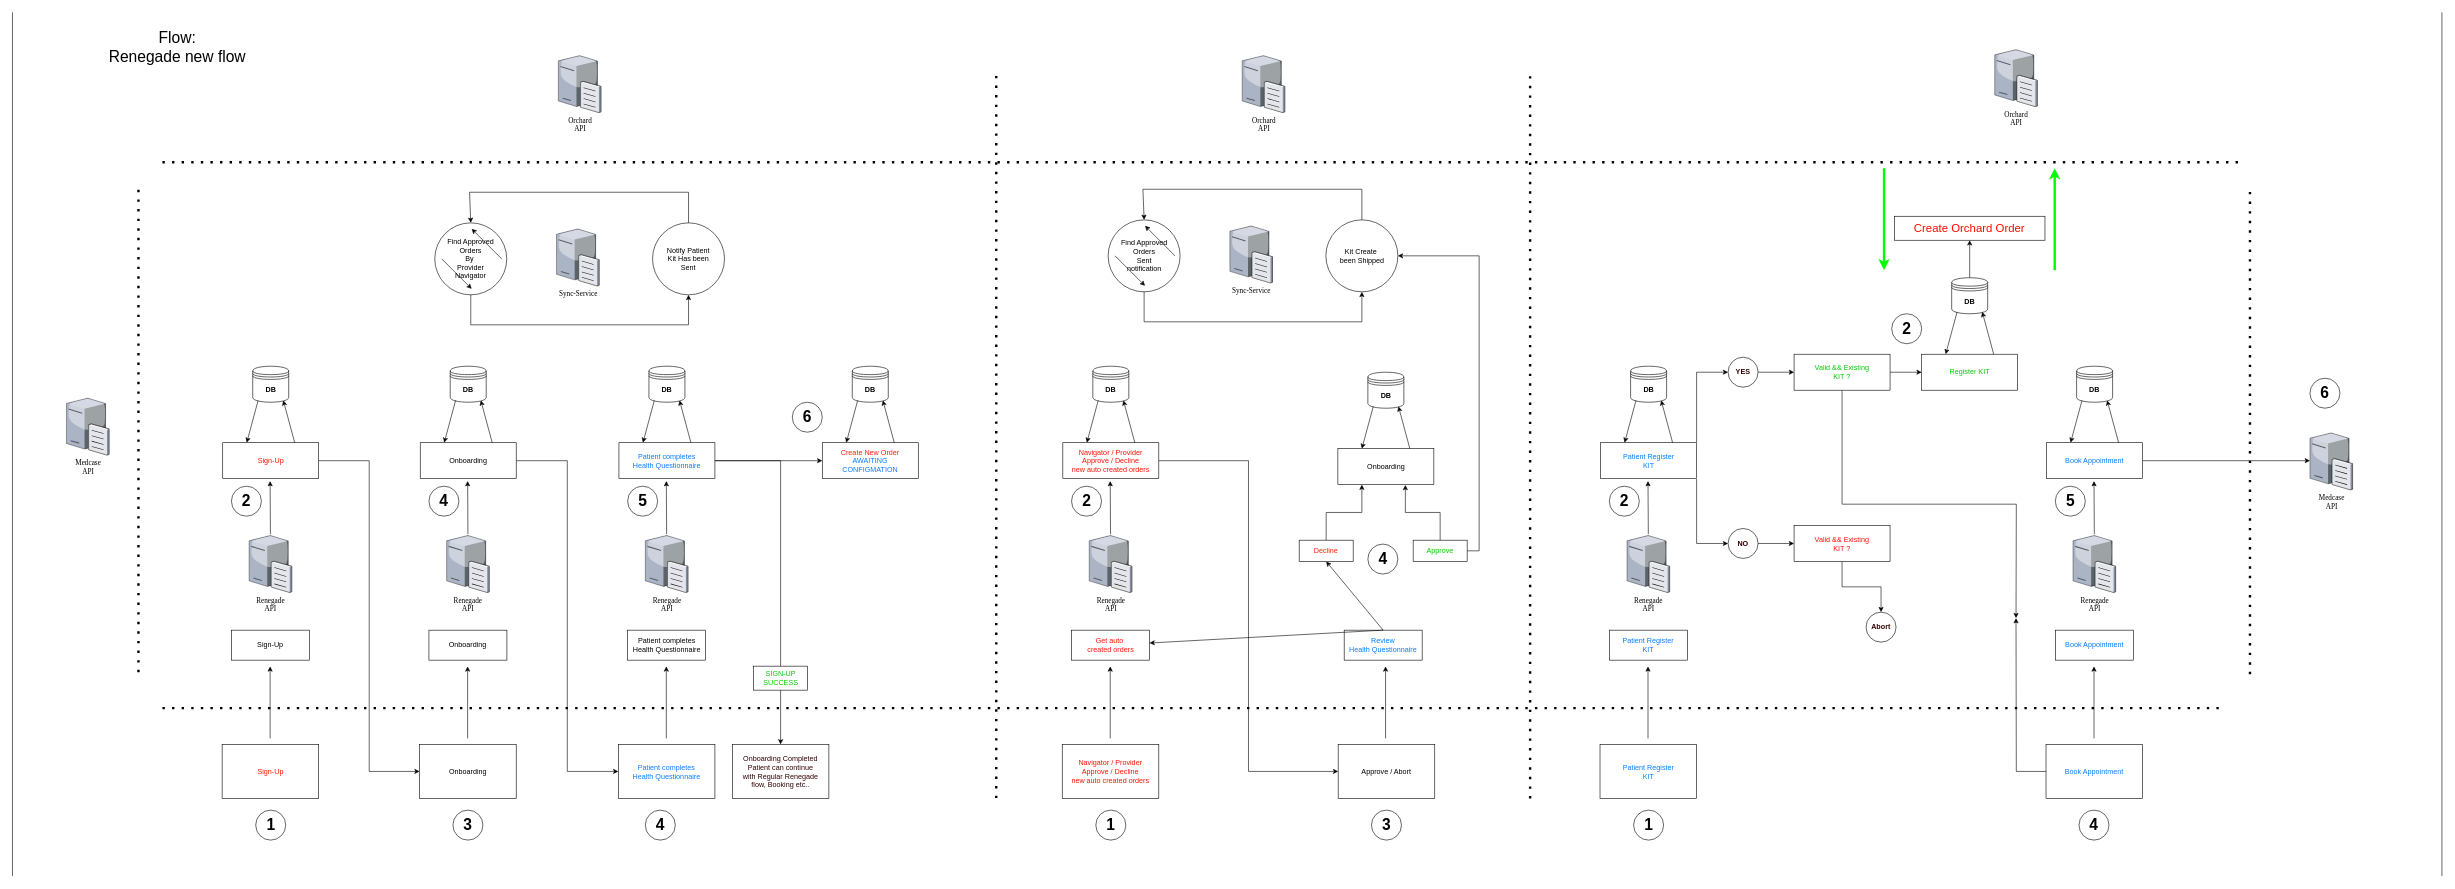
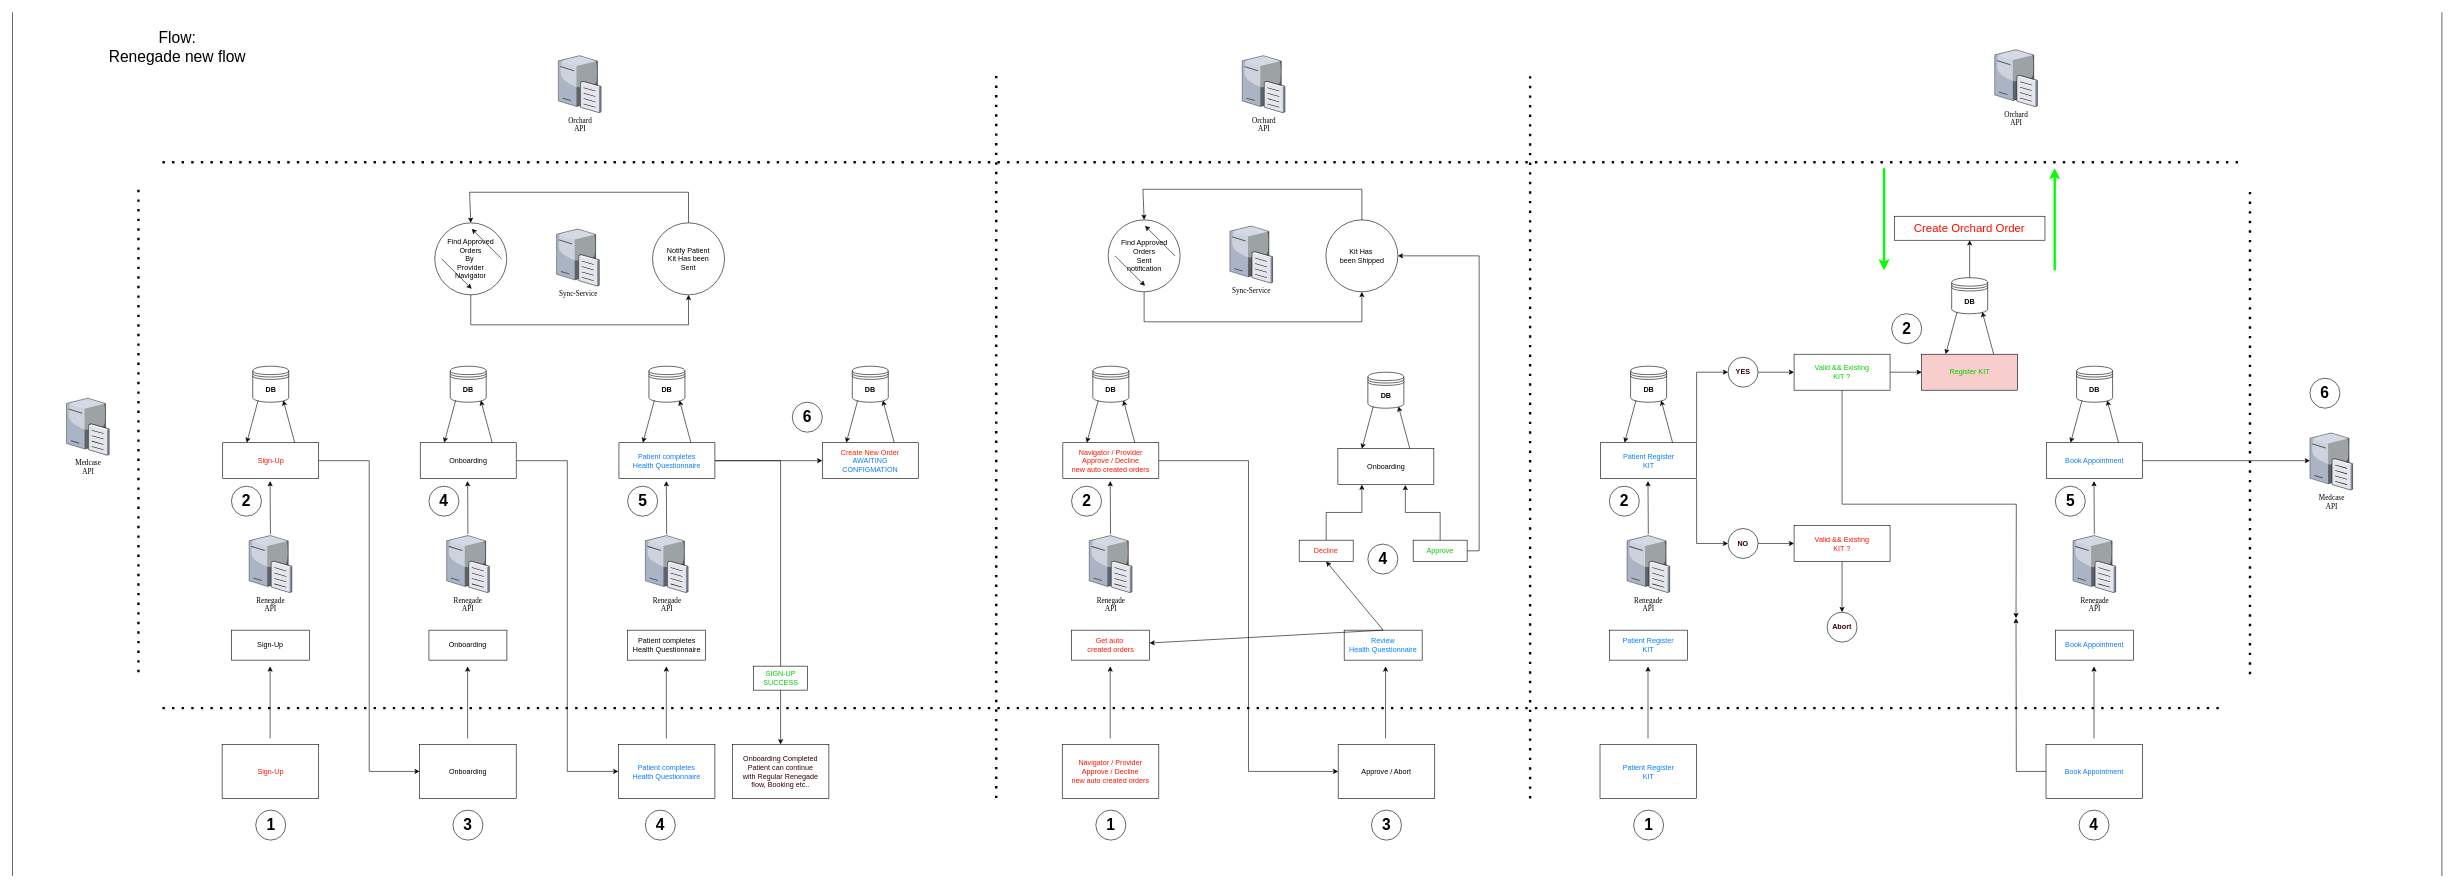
(1362, 256) -> (1362, 256)
(1970, 372) -> (1970, 372)
(1881, 627) -> (1842, 627)
